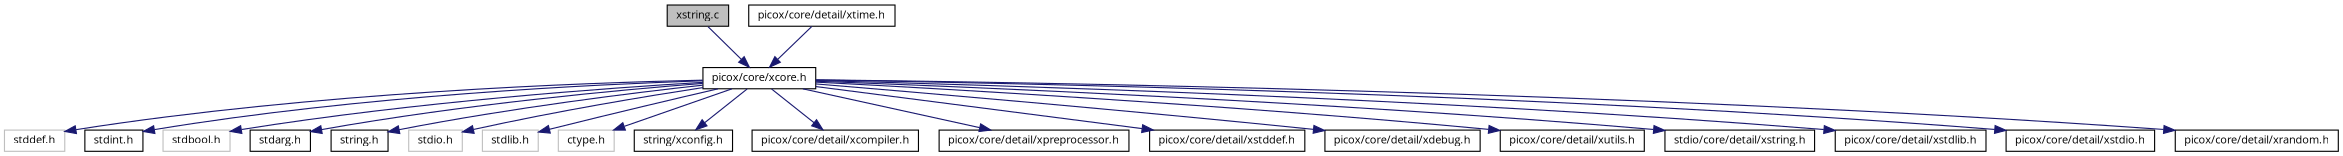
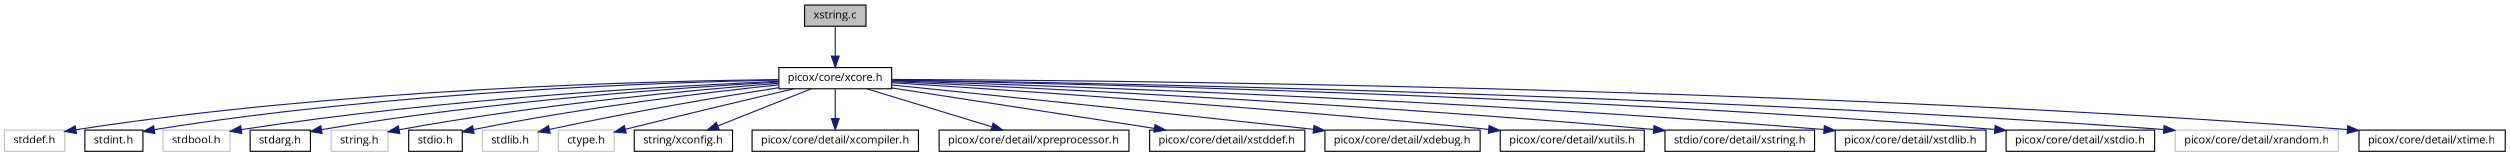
(795, 43) -> (1620, 93)
(360, 141) -> (360, 141)
(436, 141) -> (436, 141)
(2257, 141) -> (2257, 141)
